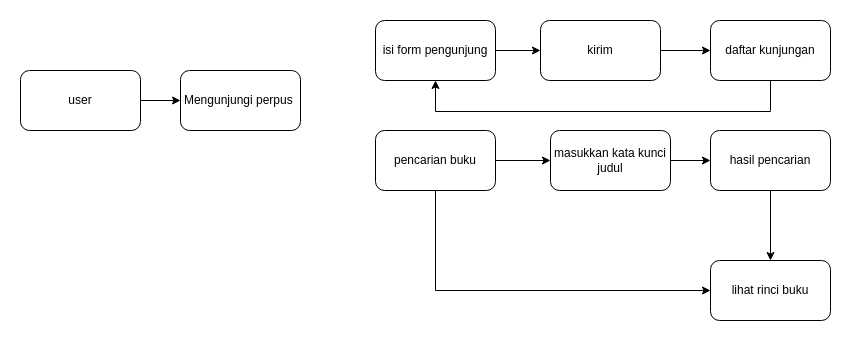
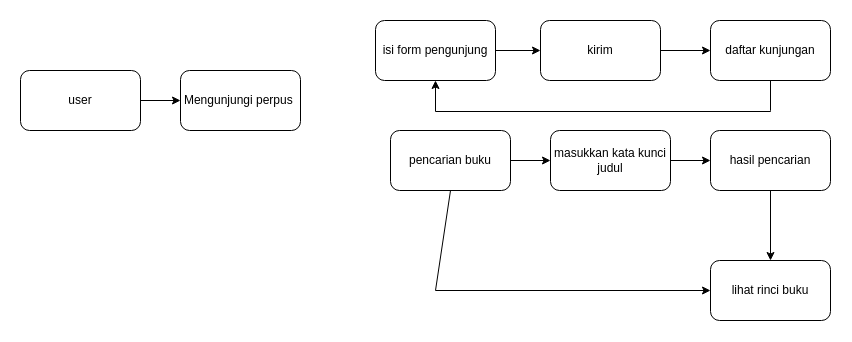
(436, 161) -> (451, 161)
